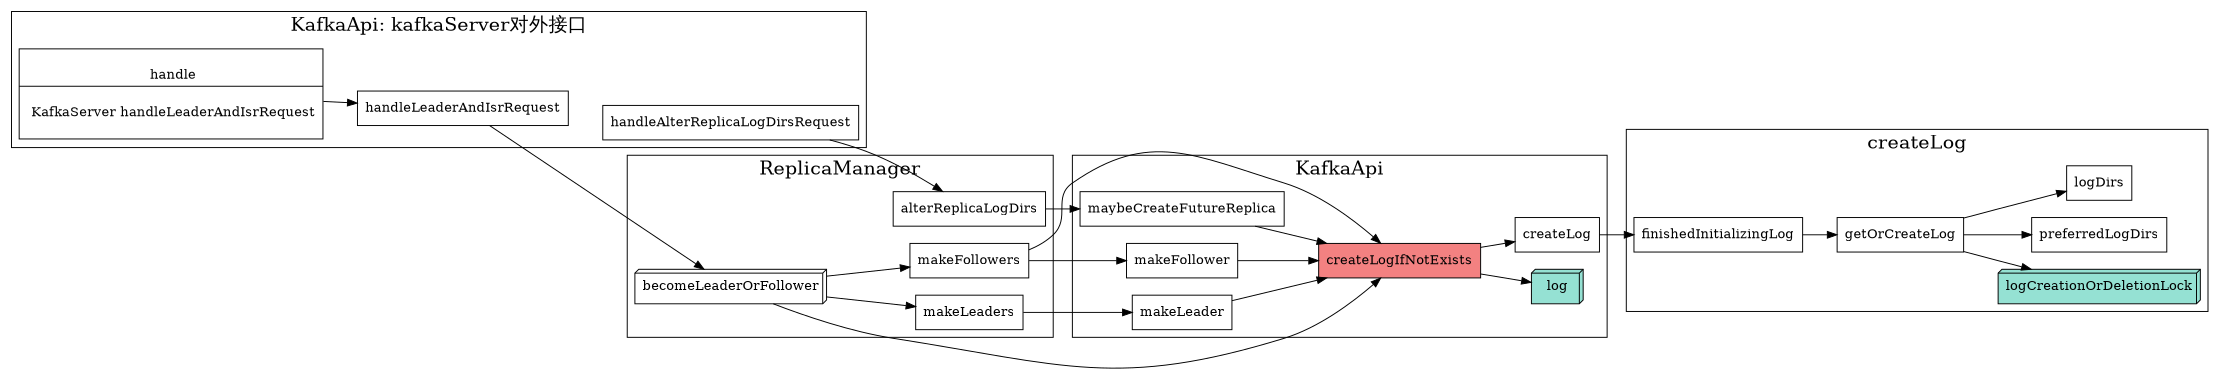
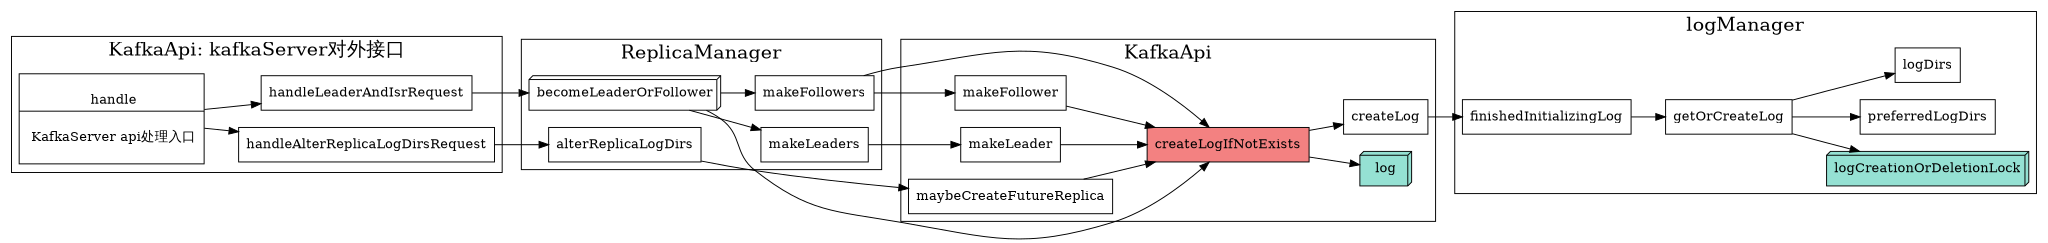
(171, 112) -> (112, 137)
none -> (217, 129)
(1917, 144) -> (1746, 26)
